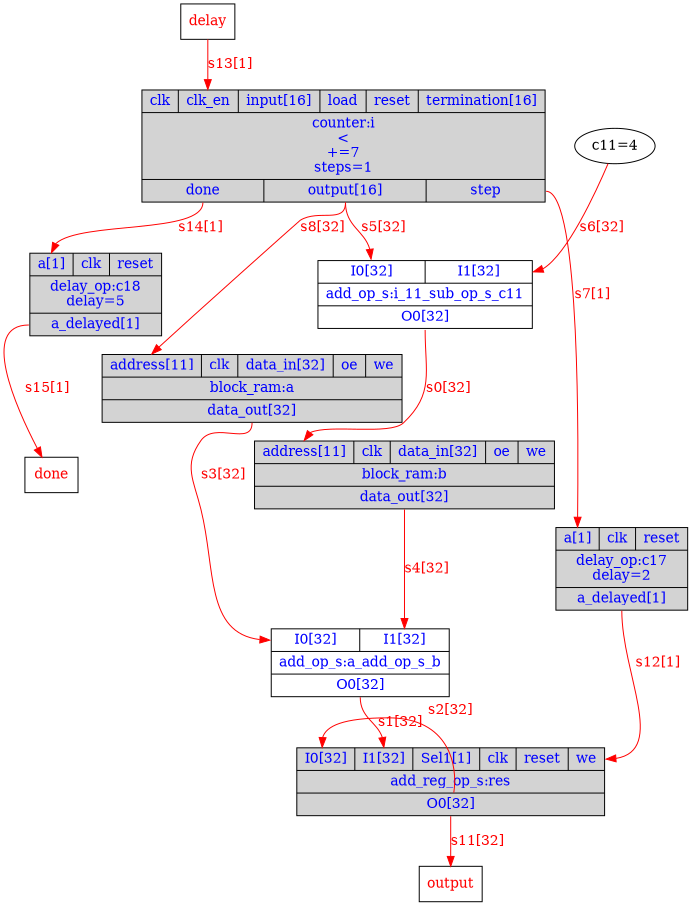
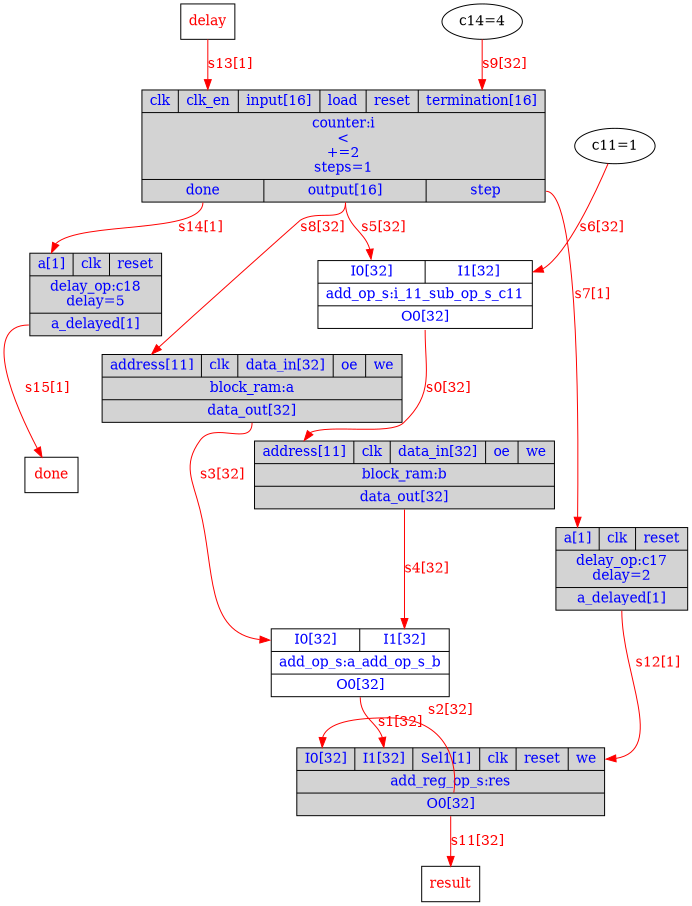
none -> (482, 22)
(615, 146) -> (615, 146)
(344, 153) -> (344, 153)
(451, 884) -> (451, 884)
